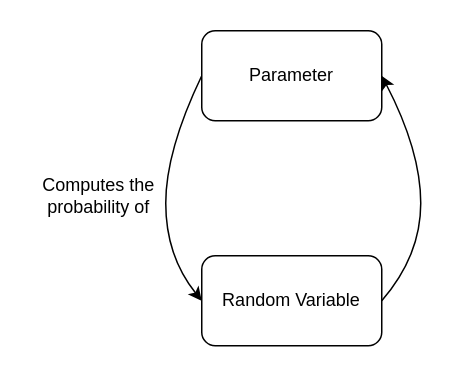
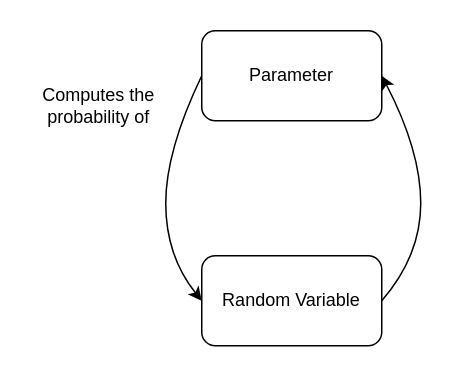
(98, 196) -> (98, 106)
